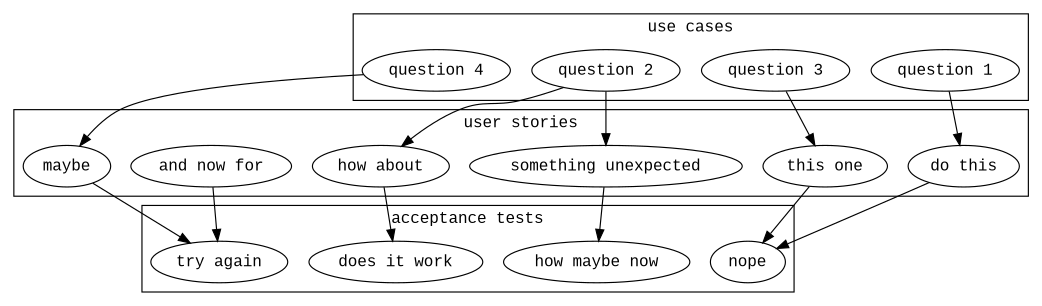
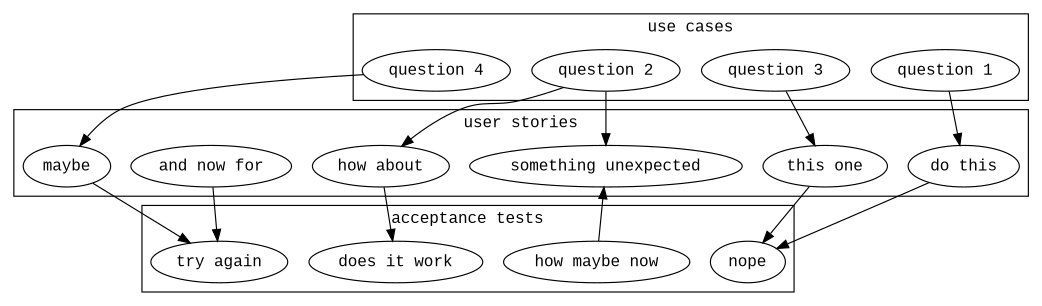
(601, 213) -> (601, 220)
